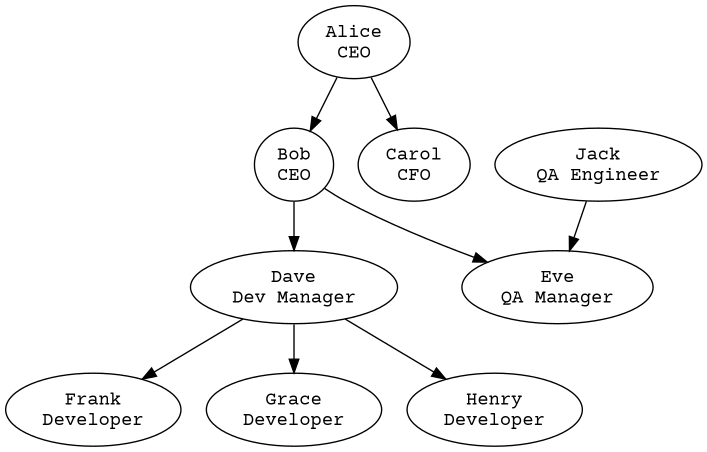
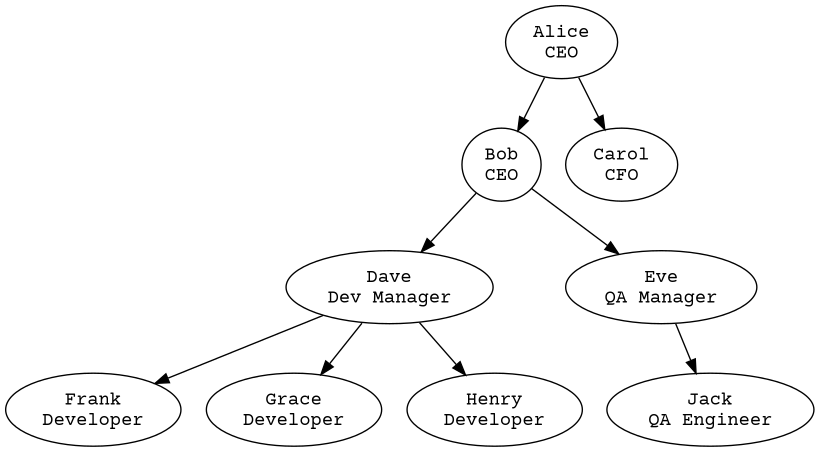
(580, 219) -> (683, 342)
